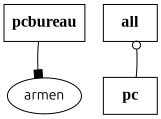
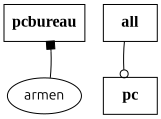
(38, 54) -> (51, 65)
(137, 64) -> (124, 55)
